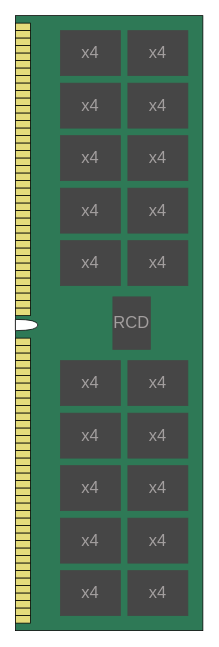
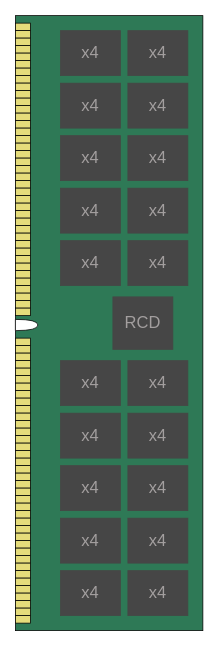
(132, 323) -> (143, 323)
